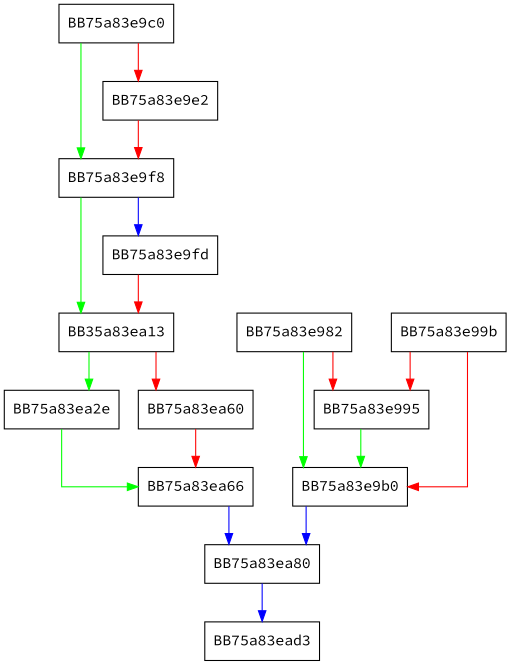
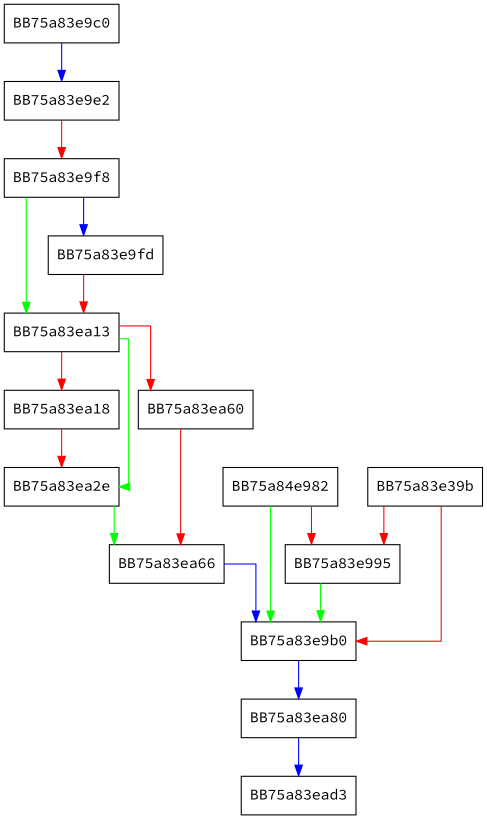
(138, 57) -> (62, 57)
(81, 96) -> none
(116, 332) -> (62, 332)
(294, 332) -> (280, 487)
(449, 332) -> (425, 487)
none -> (62, 410)
(229, 520) -> (256, 572)
